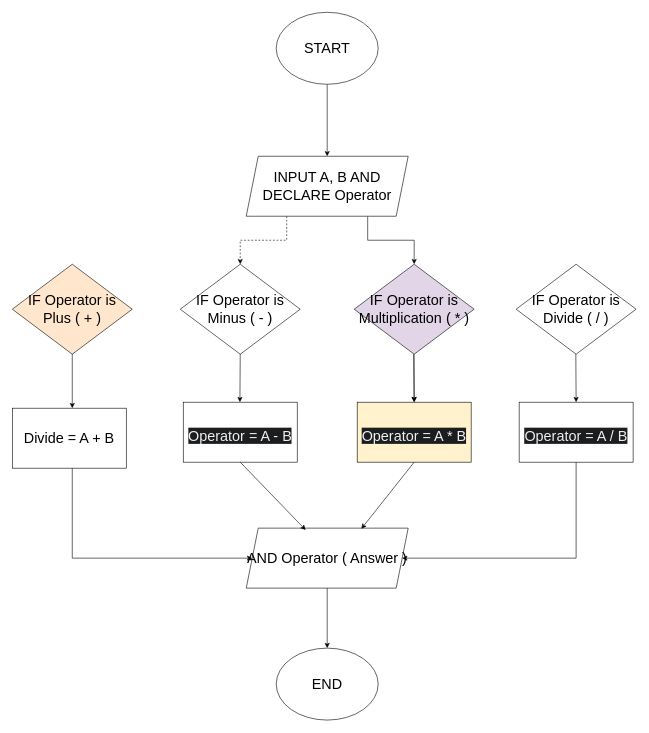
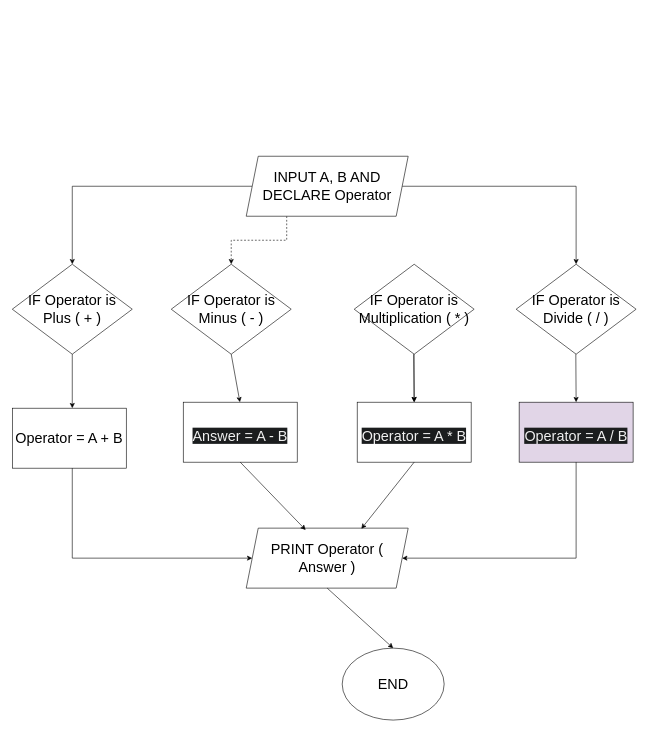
(327, 48) -> none
(327, 150) -> none
none -> (72, 186)
none -> (575, 186)
(413, 240) -> none
(72, 309) -> (72, 309)
(240, 309) -> (231, 309)
(414, 309) -> (414, 309)
(240, 432) -> (240, 432)
(414, 432) -> (414, 432)
(576, 432) -> (576, 432)
(69, 438) -> (69, 438)
(327, 558) -> (327, 558)
(327, 684) -> (393, 684)
